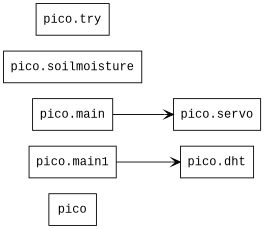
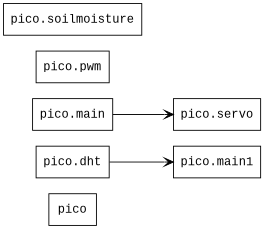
(73, 19) -> none
none -> (73, 67)
(144, 162) -> (137, 162)
